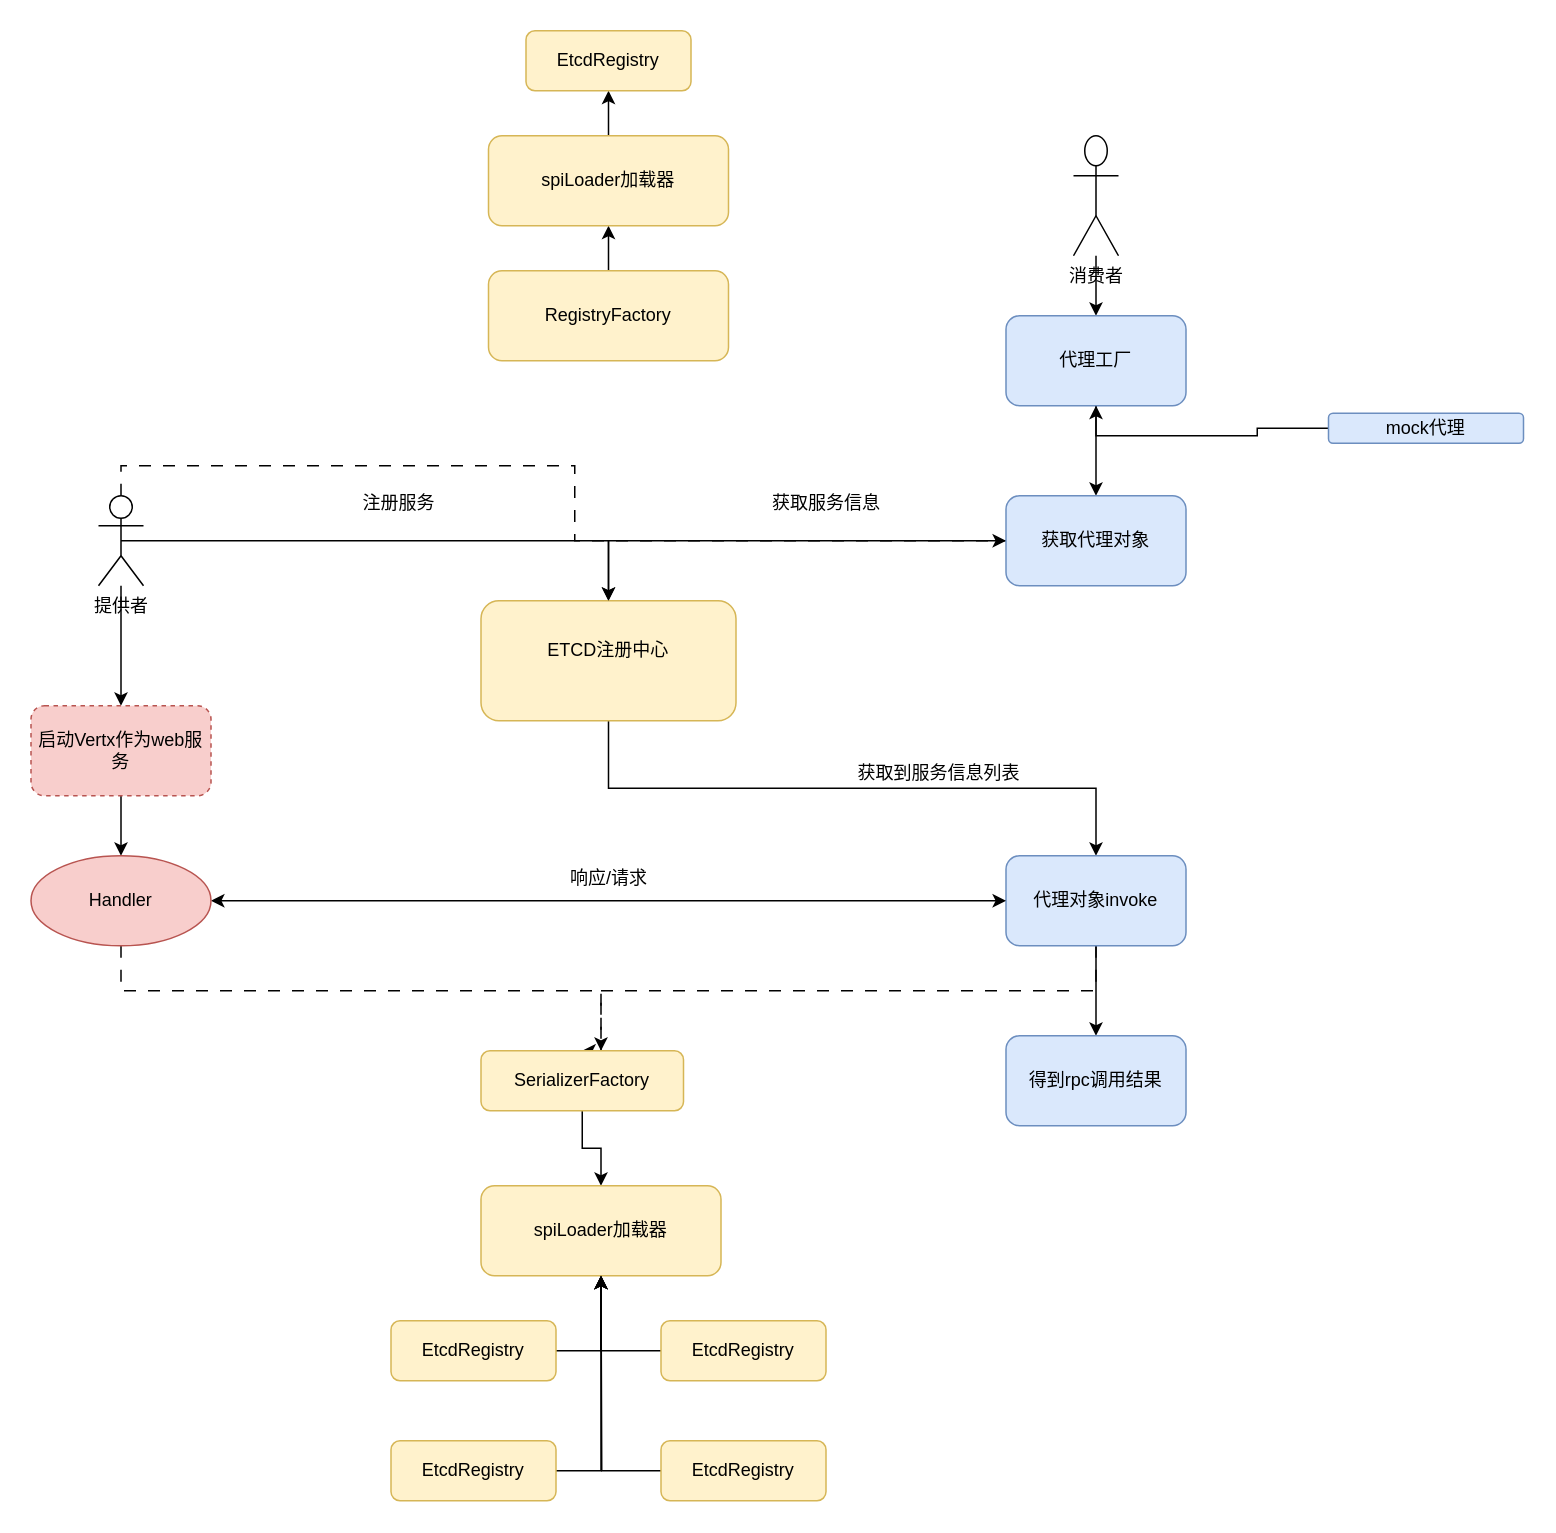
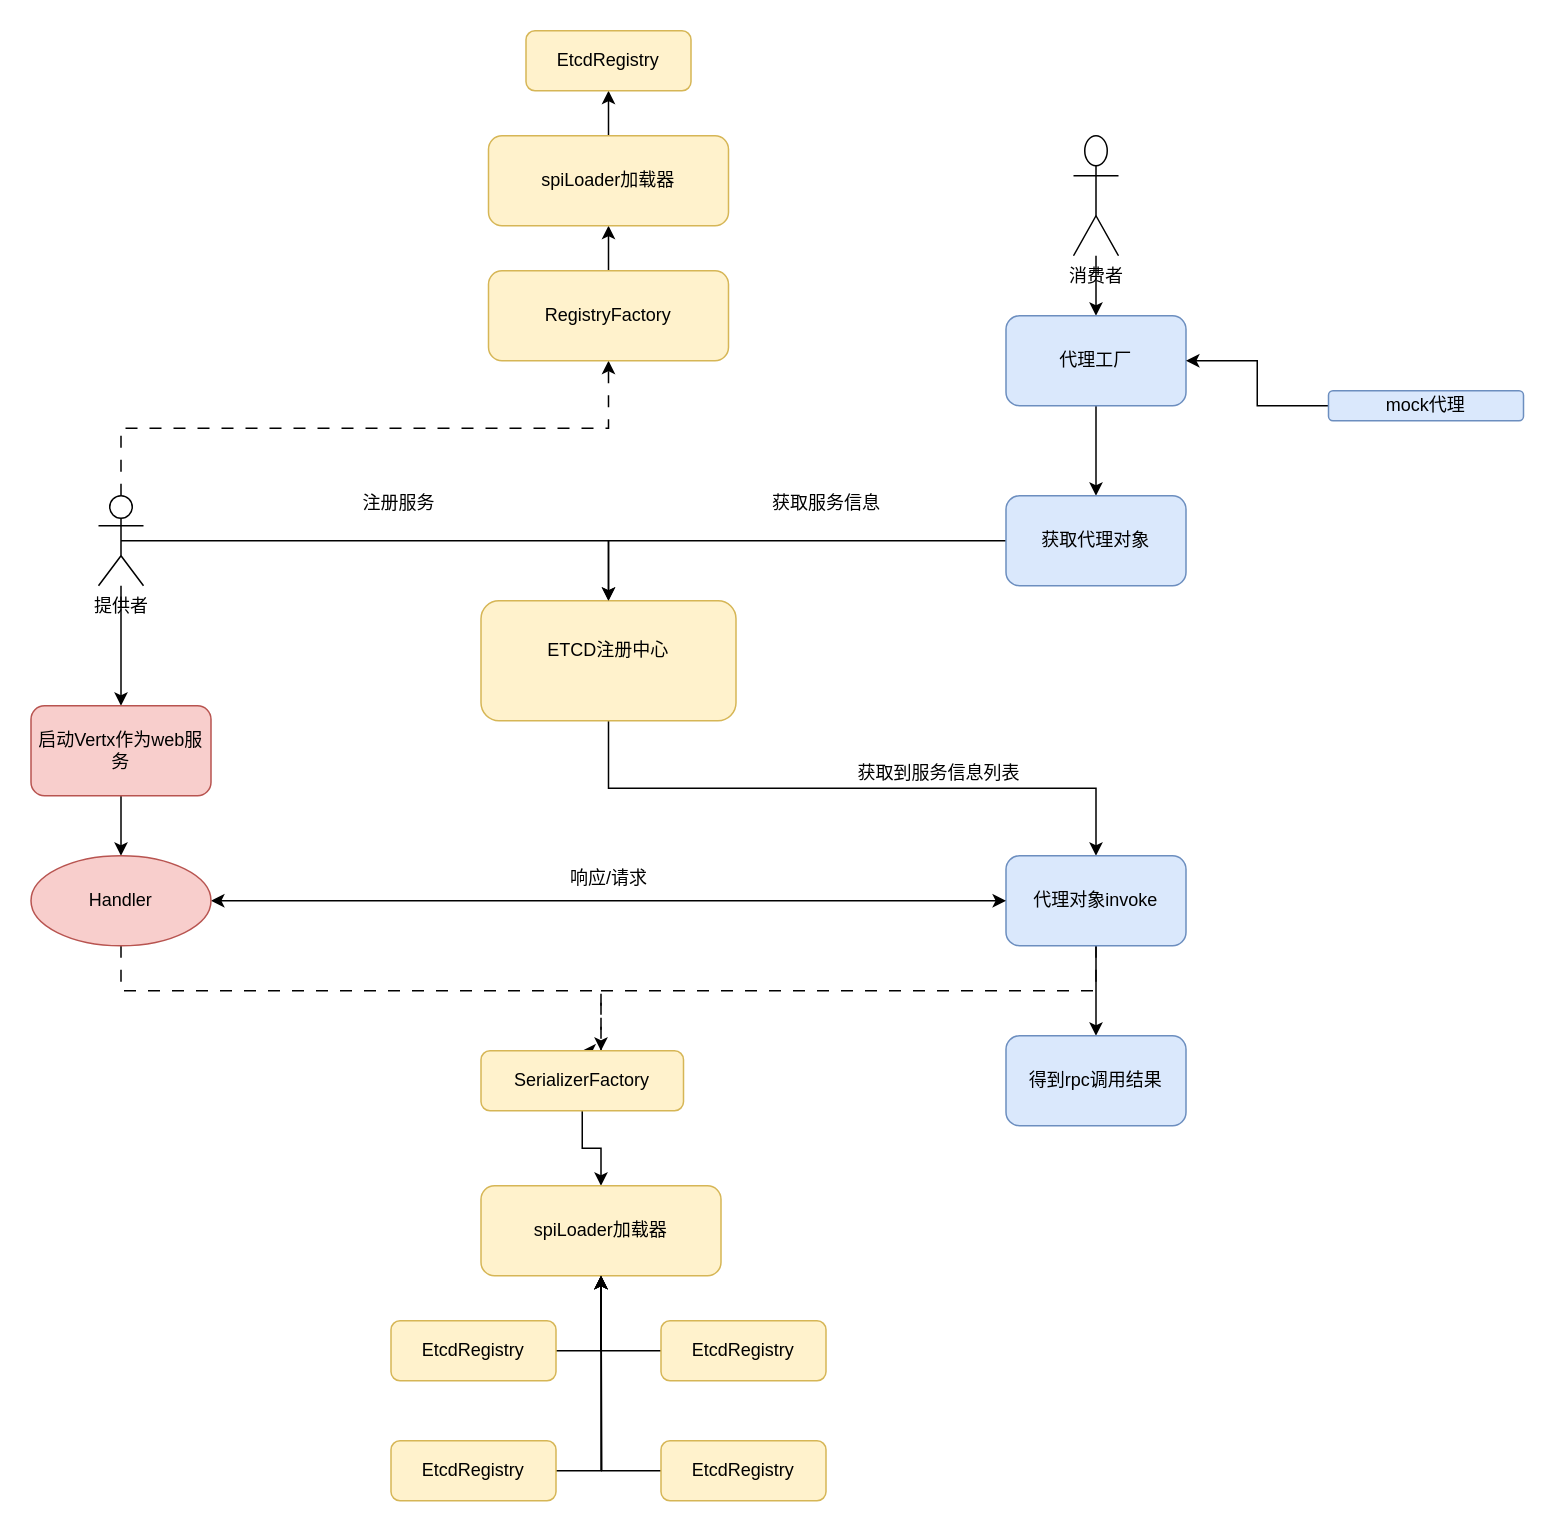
(1426, 428) -> (1426, 406)
(144, 466) -> (131, 428)
(121, 751) -> (121, 751)
